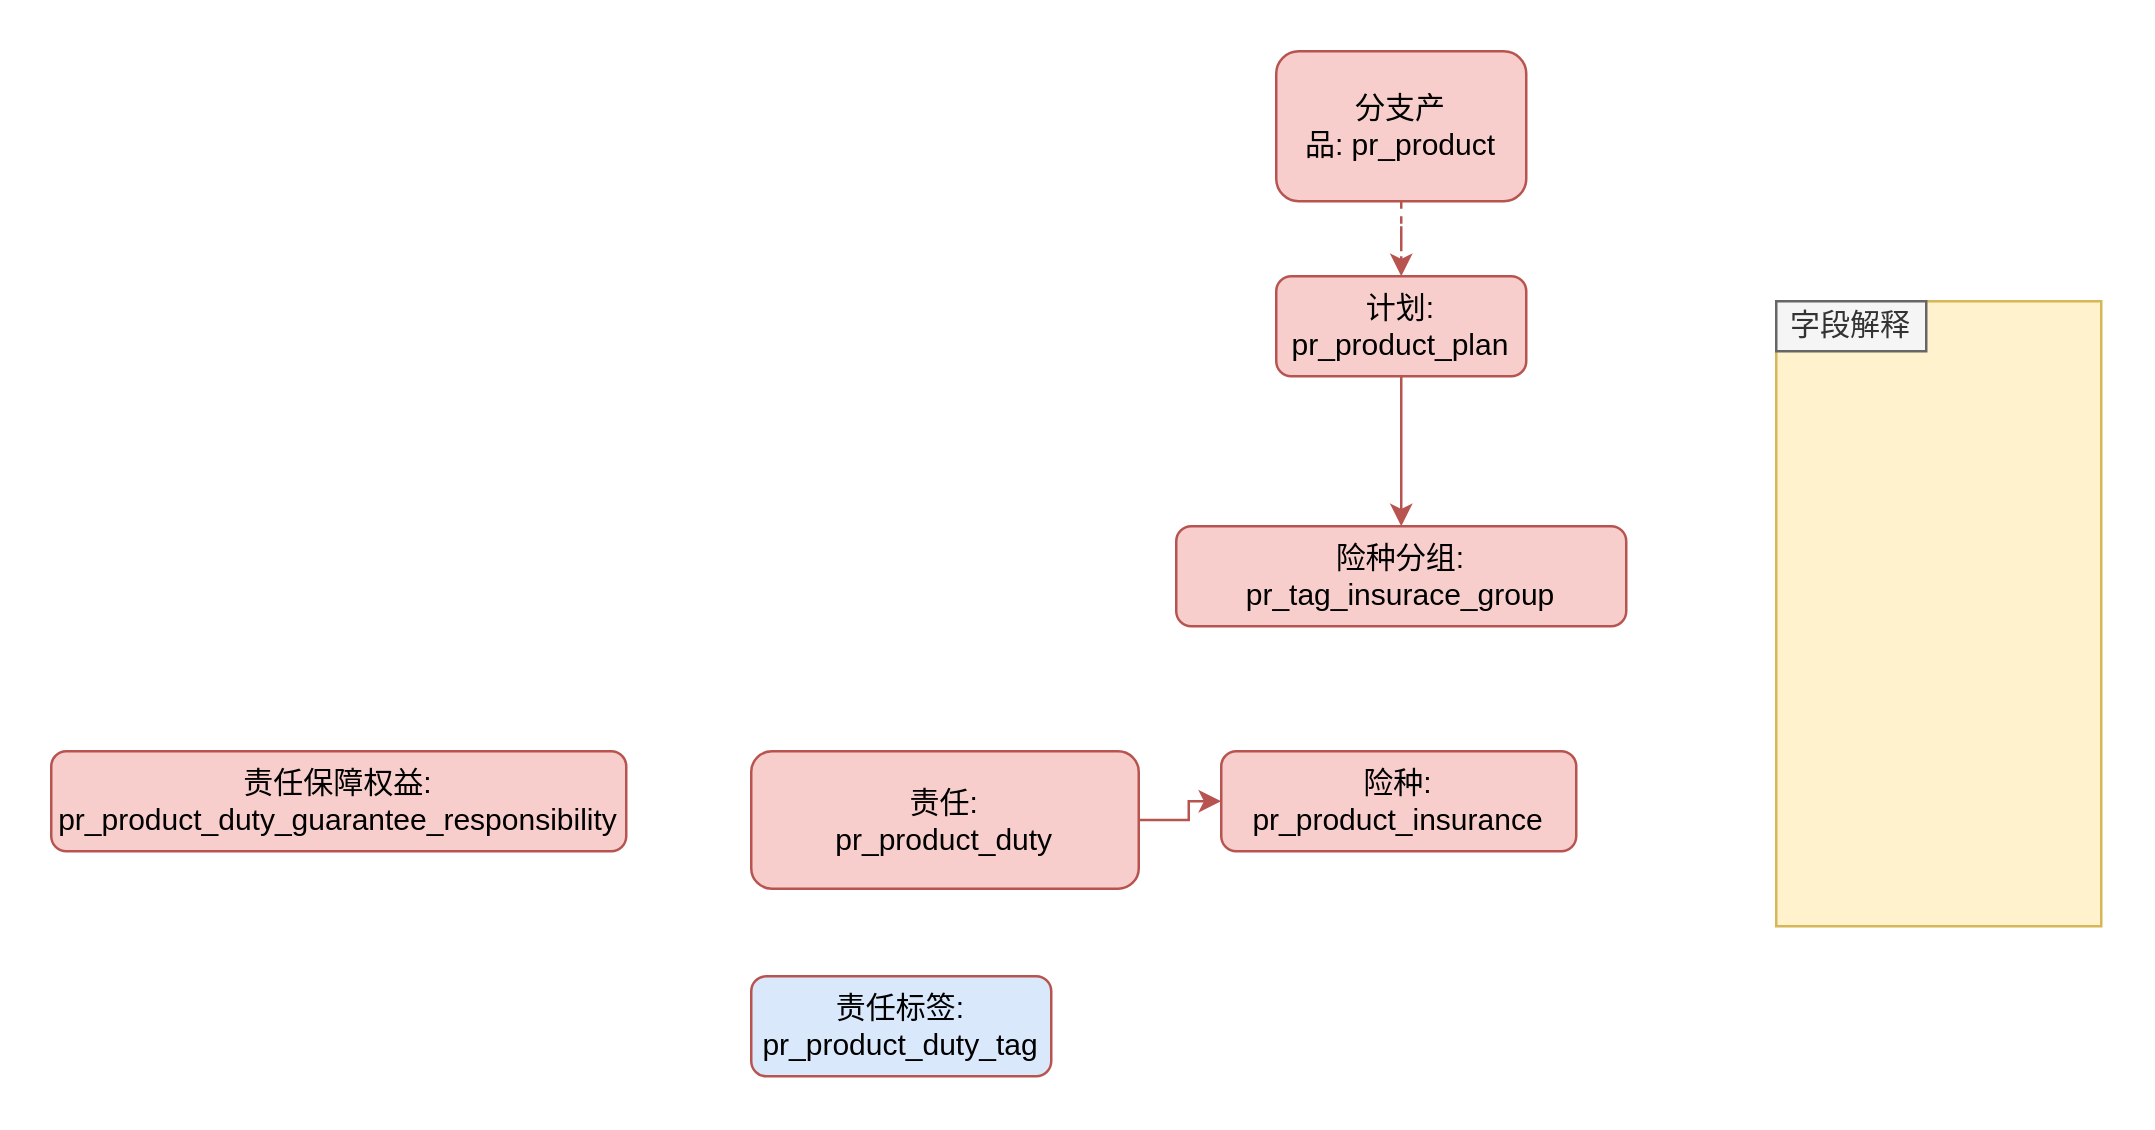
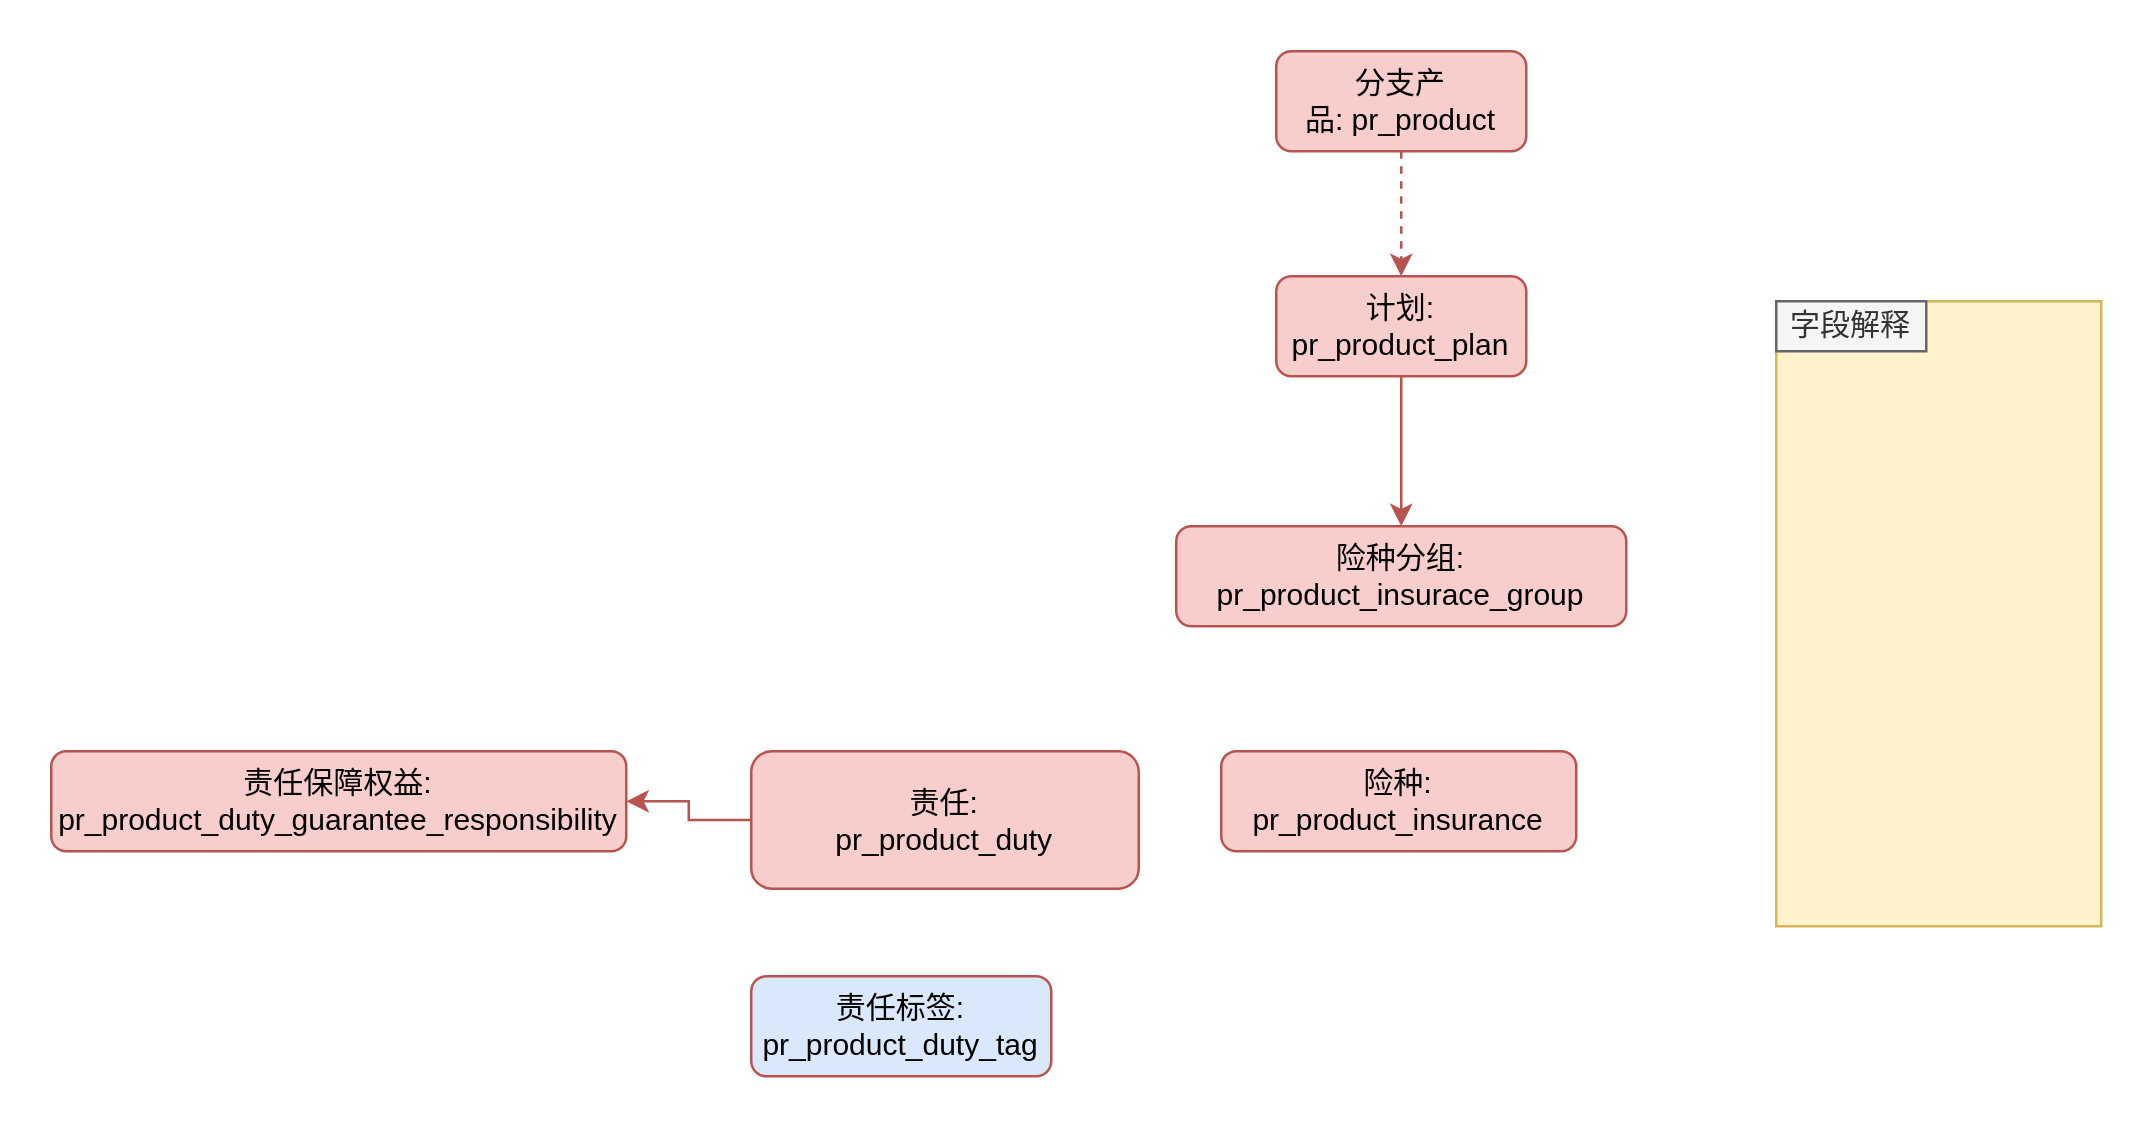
(1401, 126) -> (1401, 101)
(1401, 576) -> (1401, 576)
(1181, 820) -> (689, 819)
